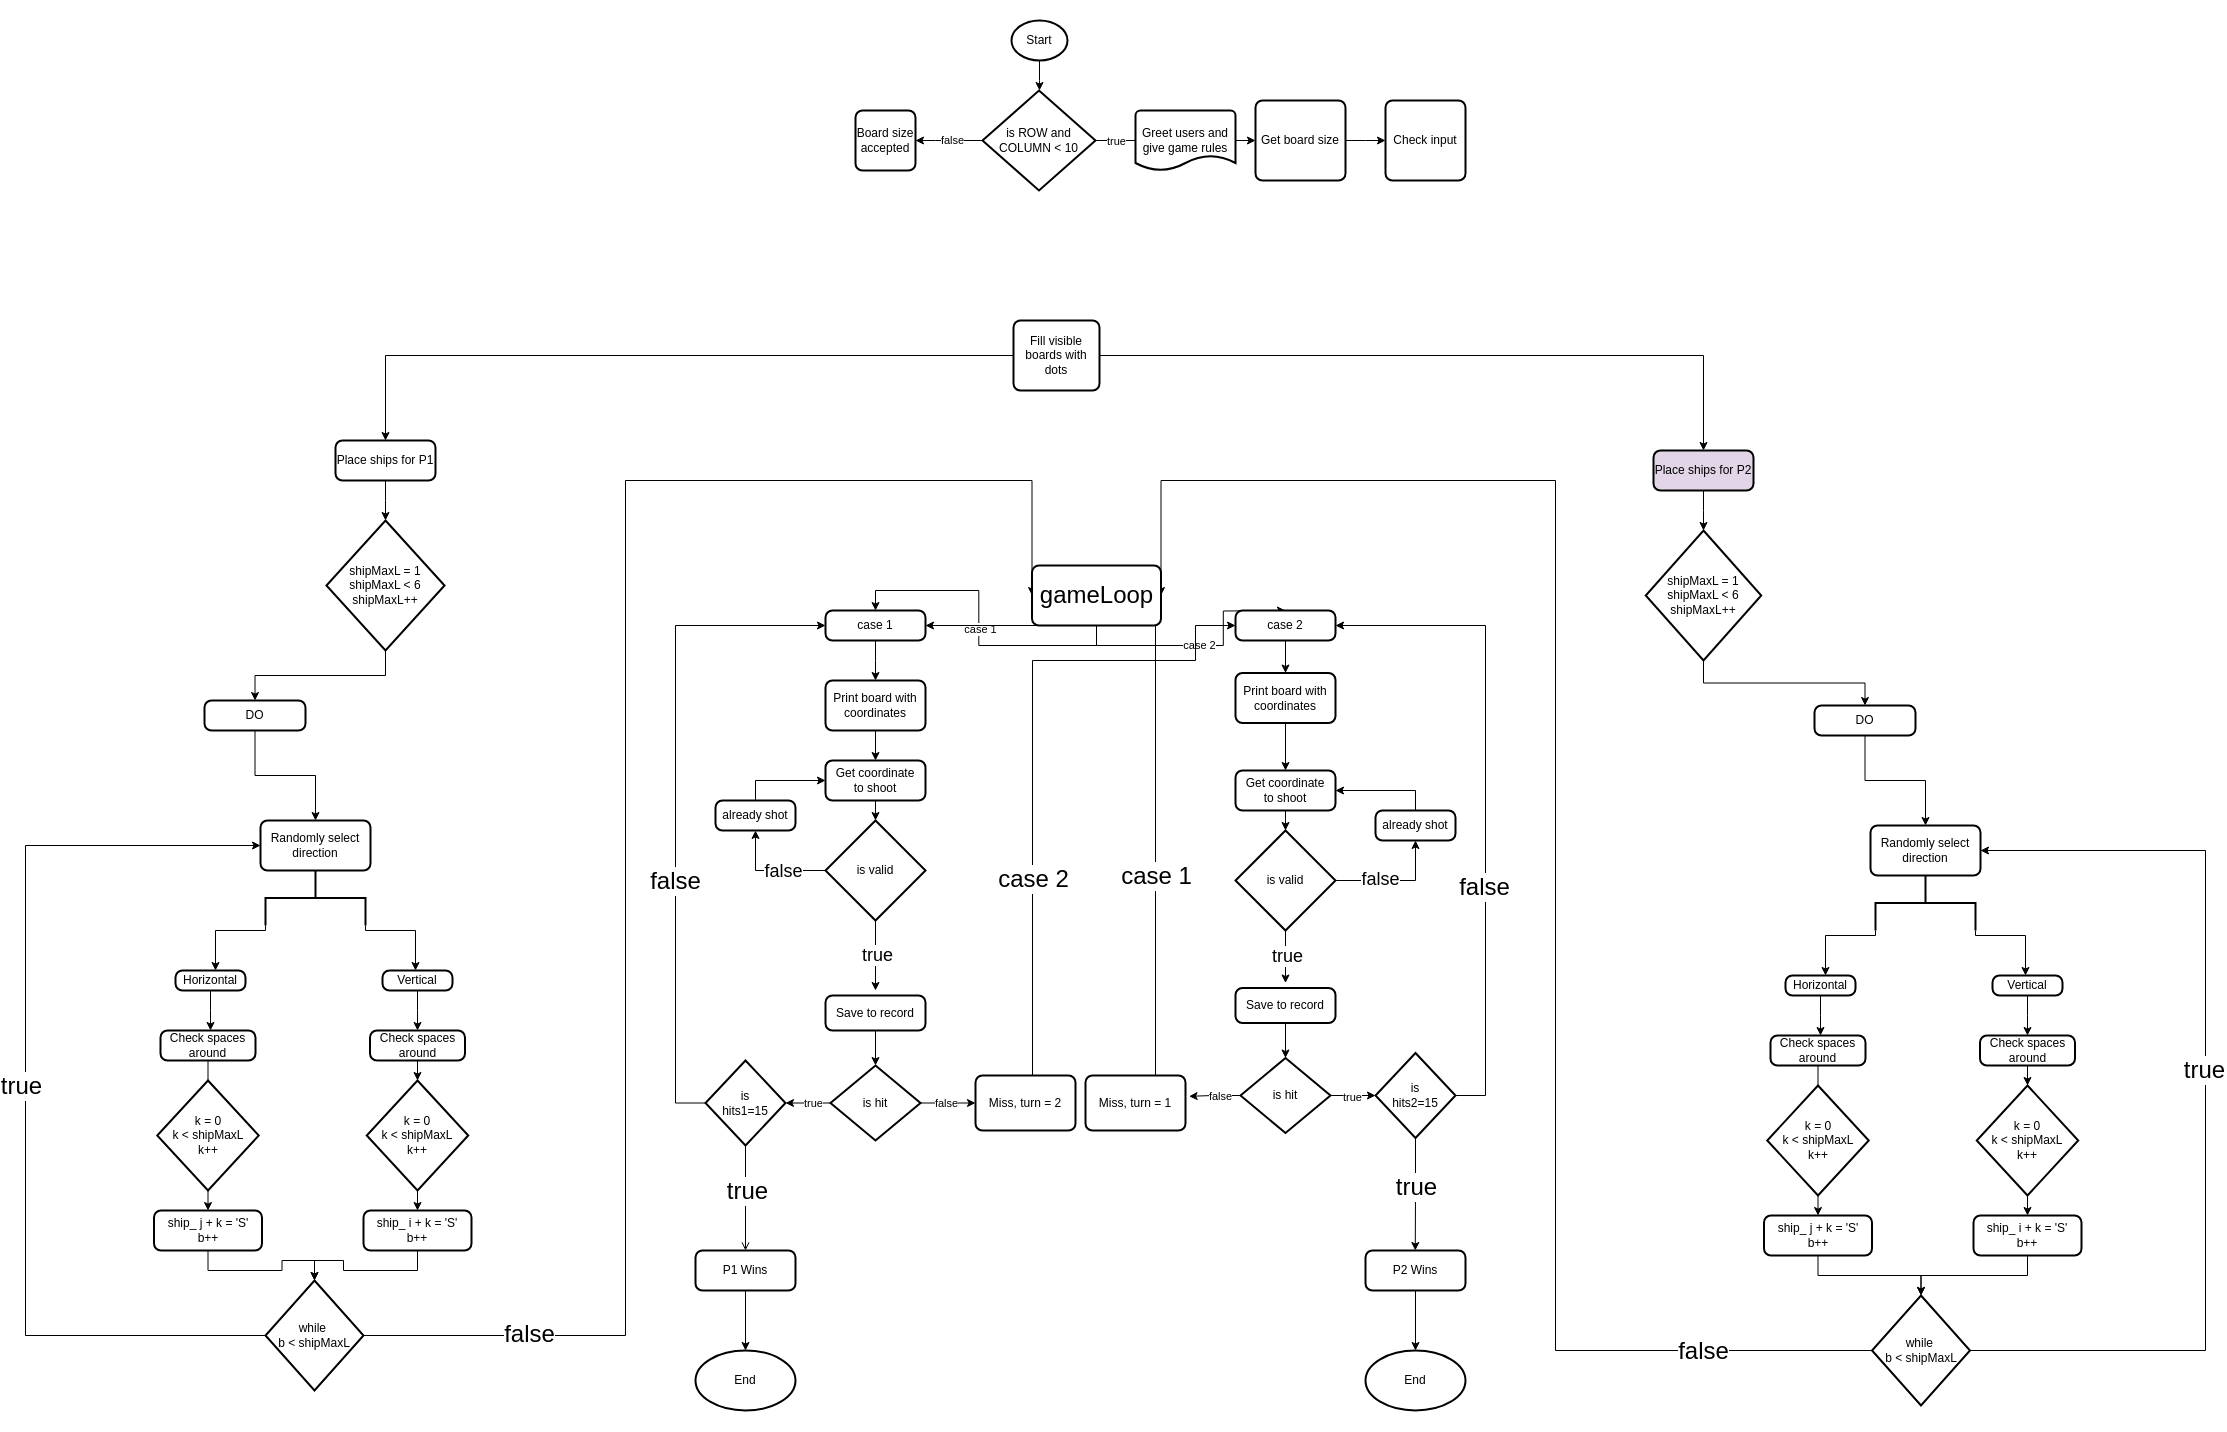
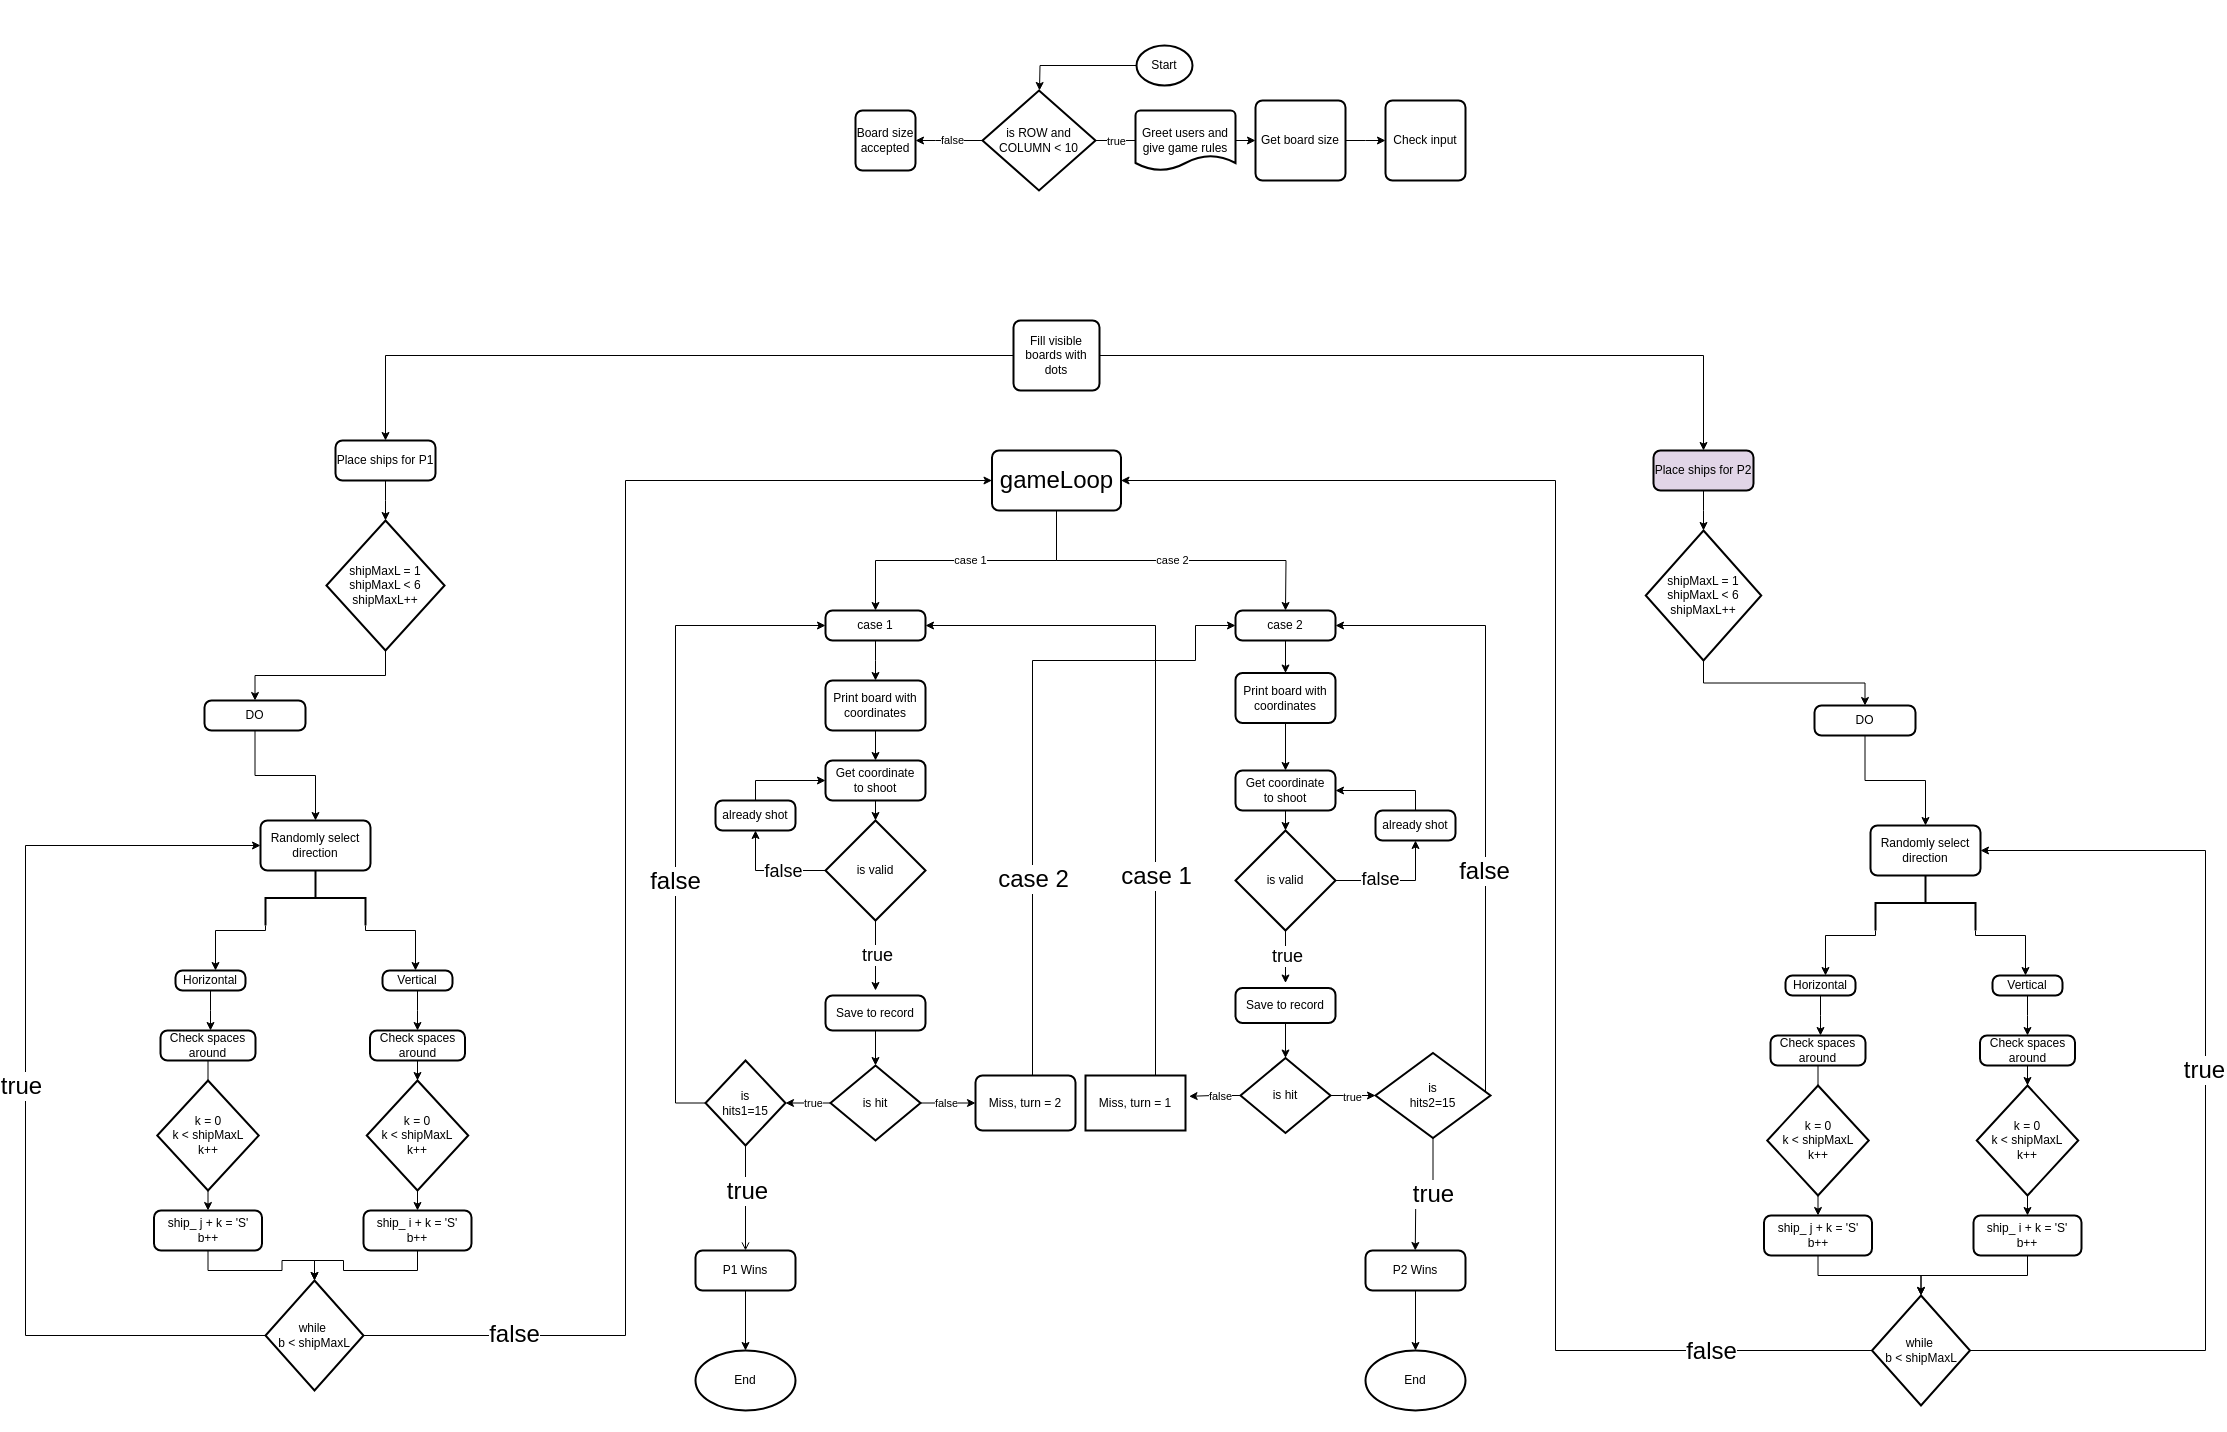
(1040, 41) -> (1165, 66)
(1097, 596) -> (1057, 481)
(1416, 1096) -> (1433, 1096)
(1136, 1103) -> (1136, 1103)
